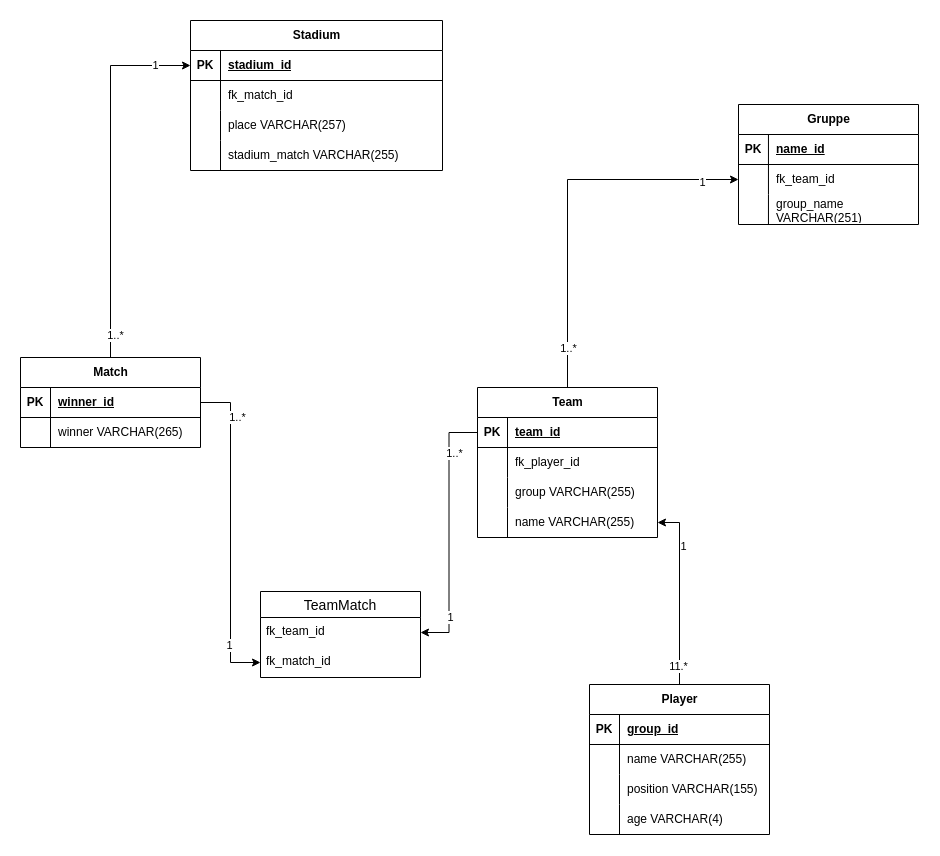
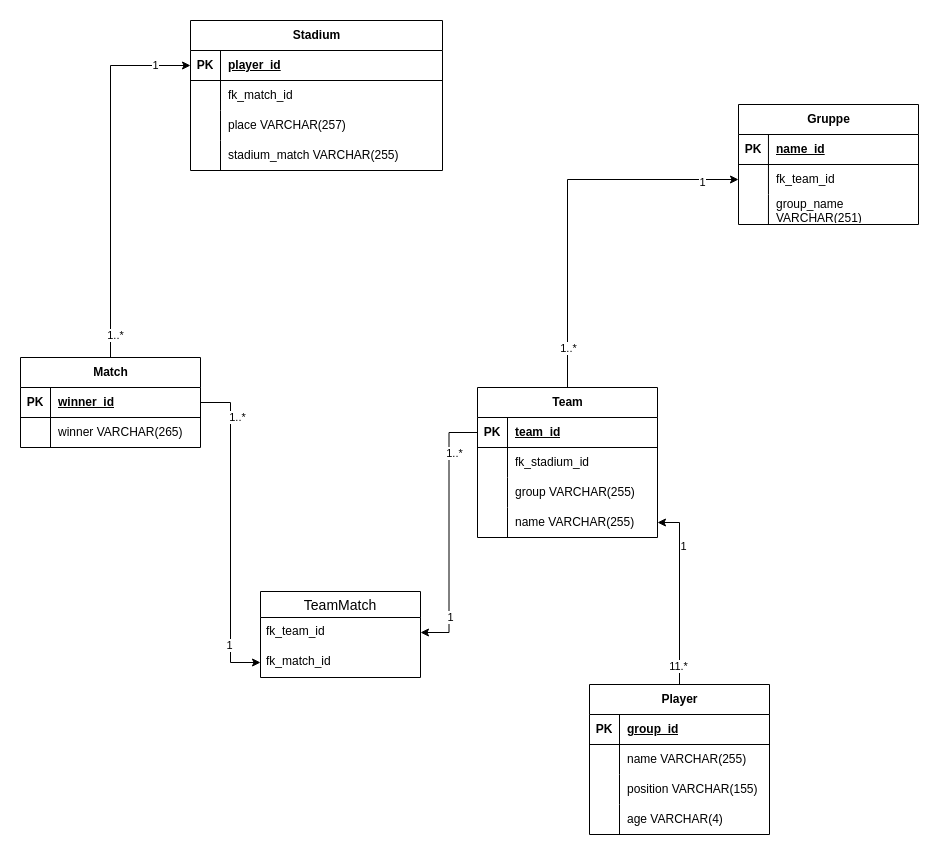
(259, 66) -> (256, 66)
(553, 463) -> (556, 463)
